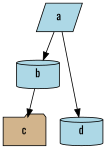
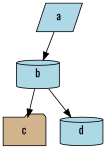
(70, 71) -> (57, 100)
